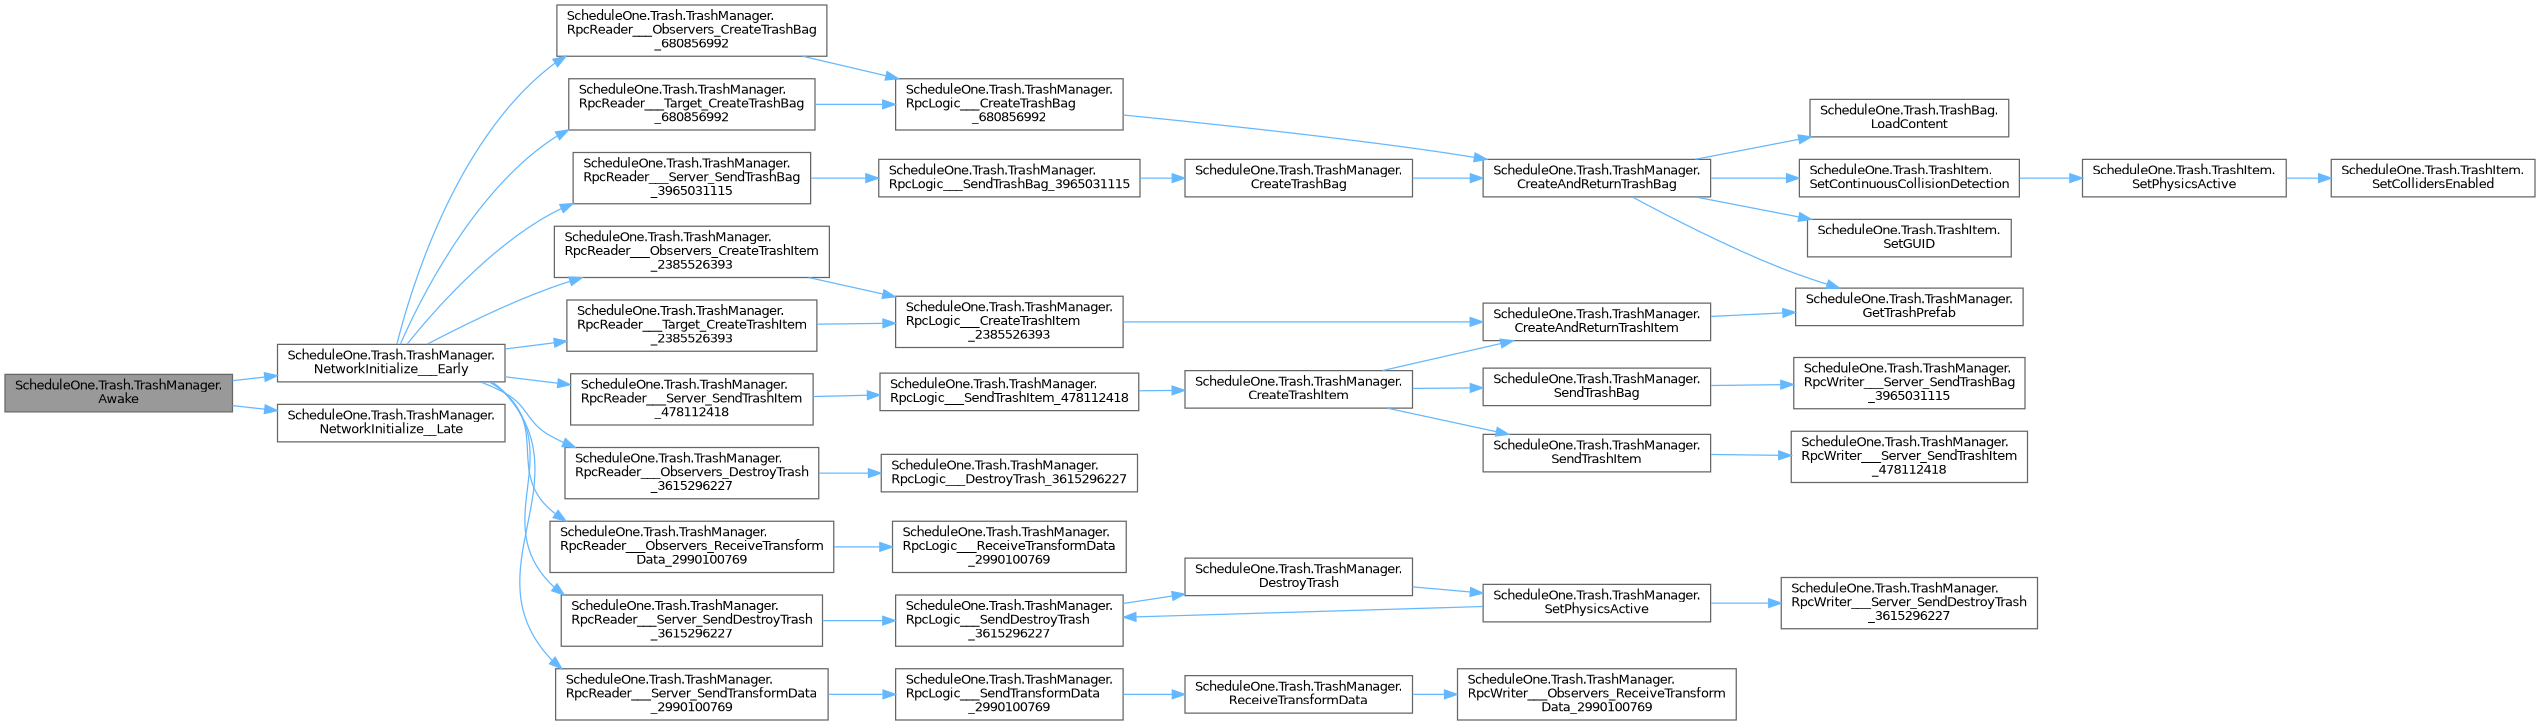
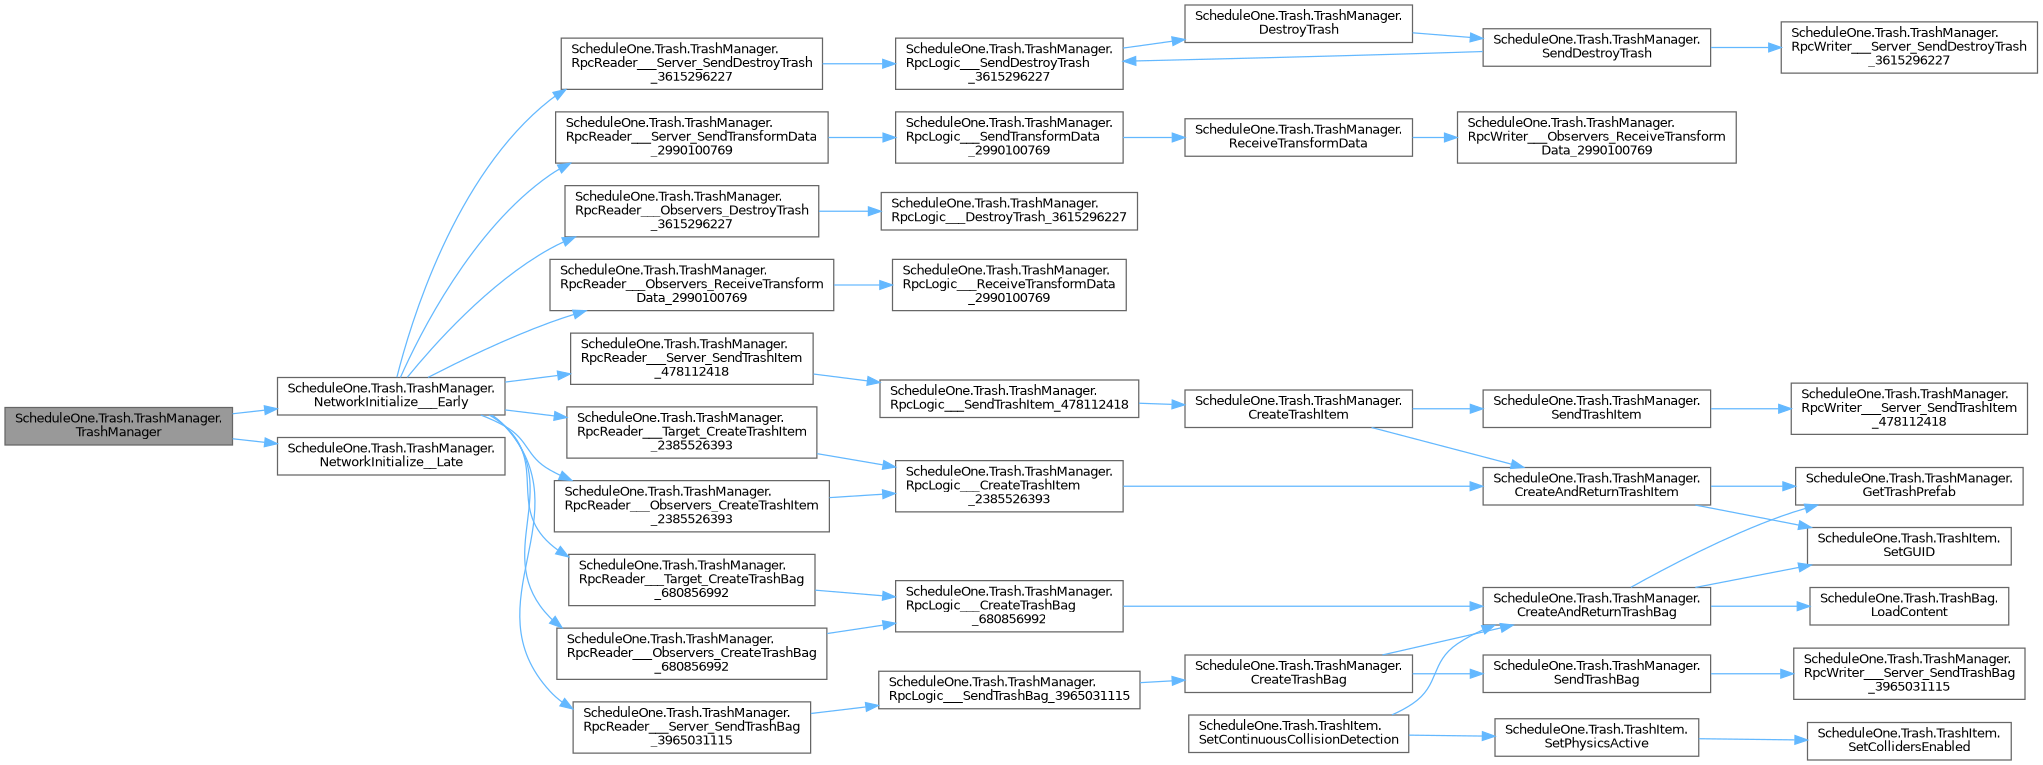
(1749, 178) -> (1439, 665)
(1441, 388) -> (1444, 674)
(119, 393) -> (119, 426)
none -> (1747, 515)
(1597, 603) -> (1597, 48)
